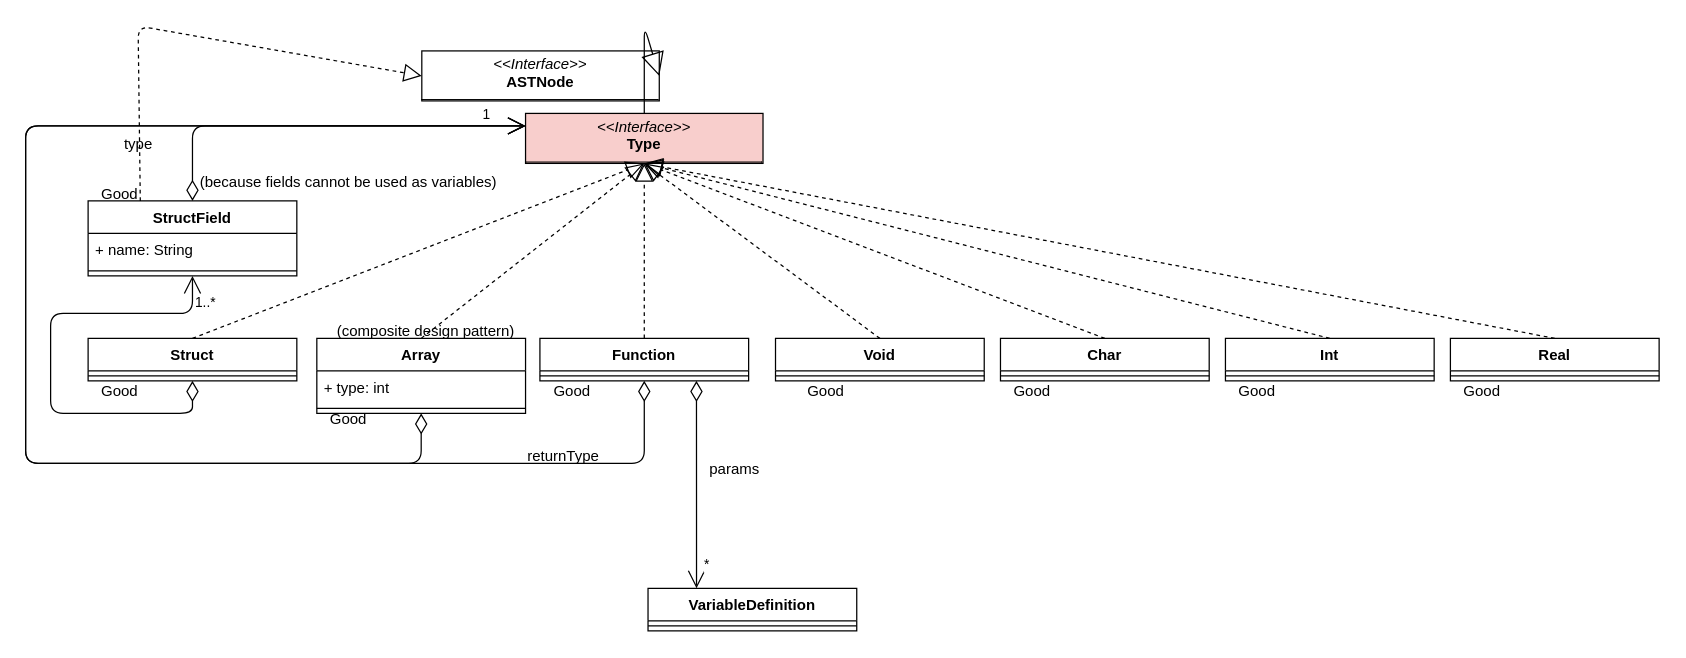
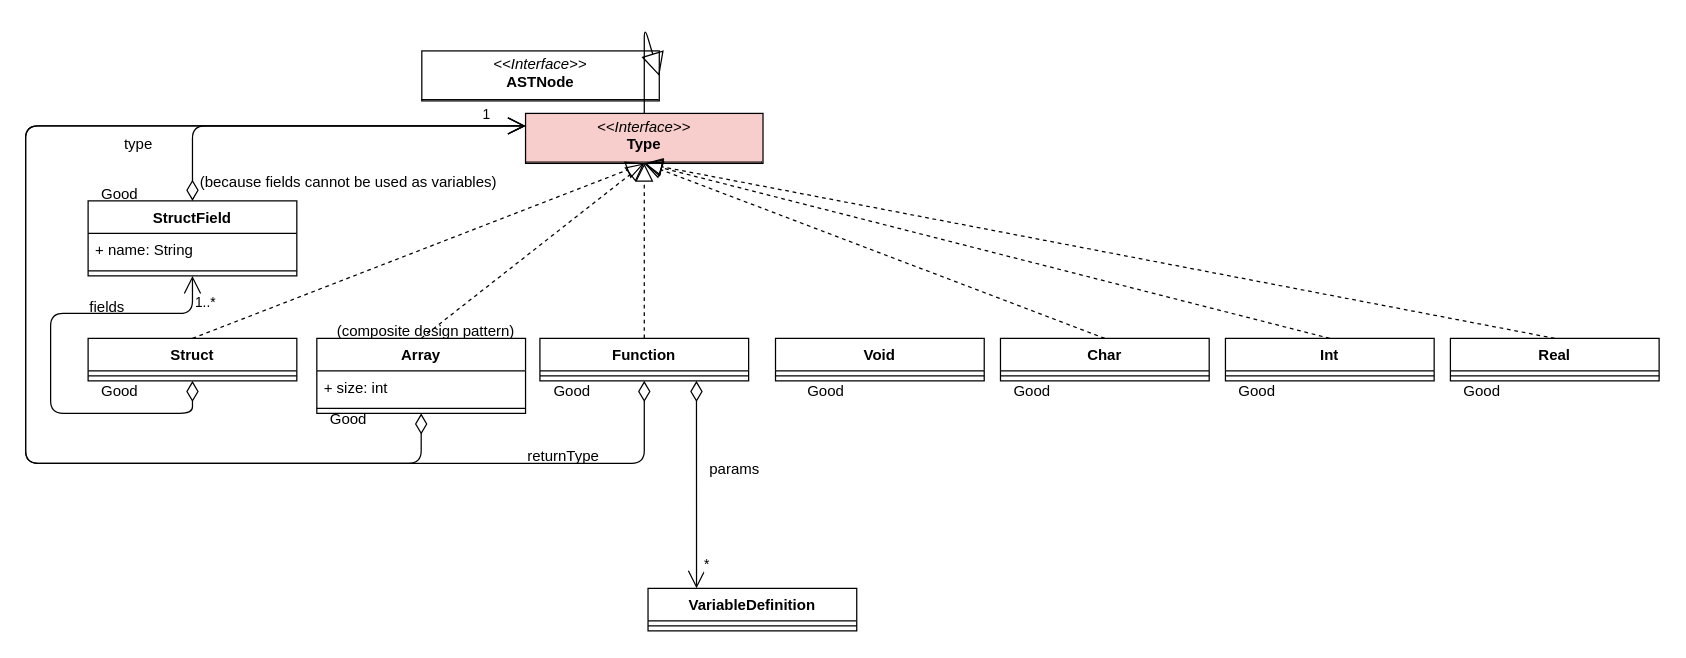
(190, 35) -> none
(770, 256) -> none
none -> (107, 307)
(362, 388) -> (360, 388)
